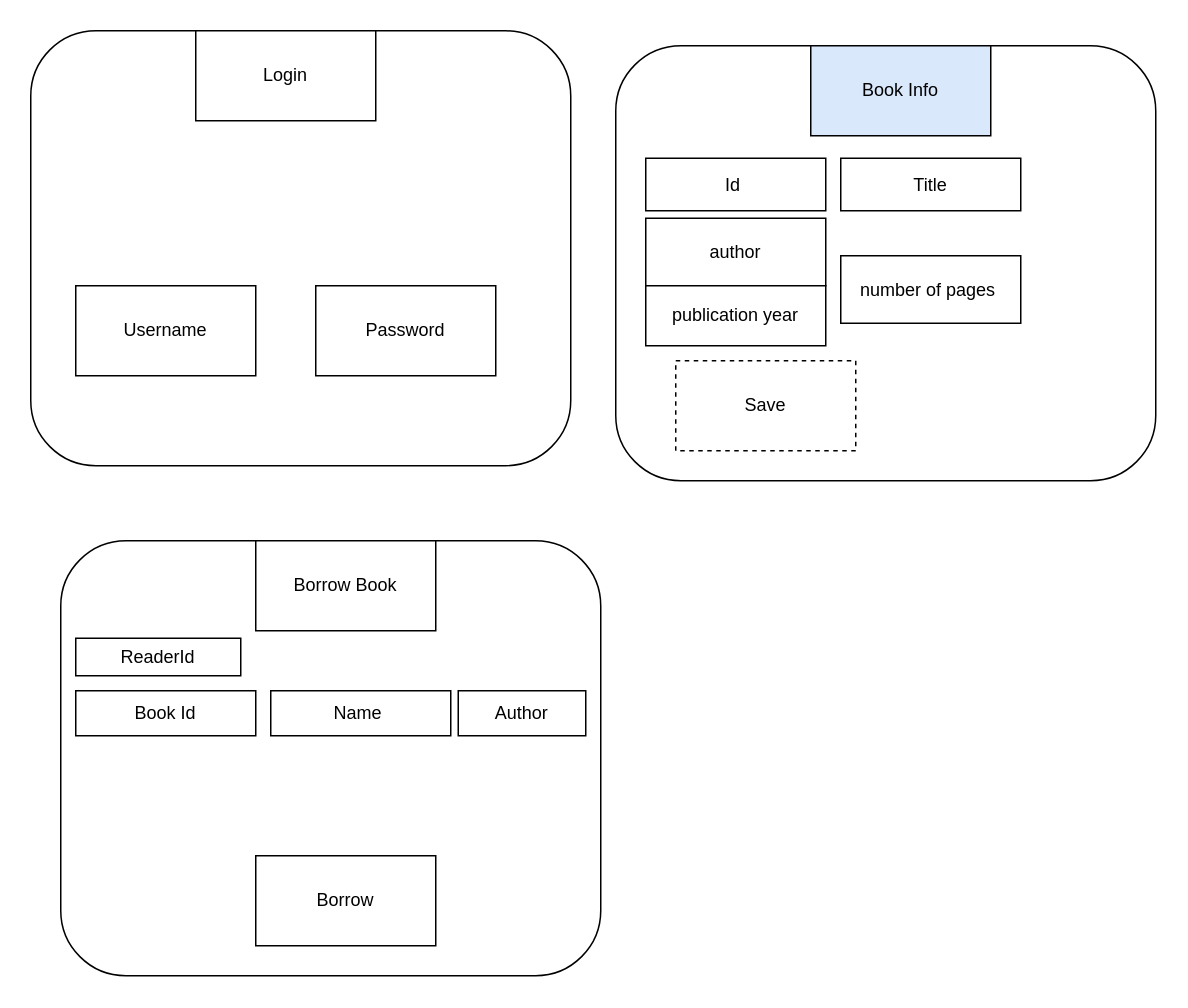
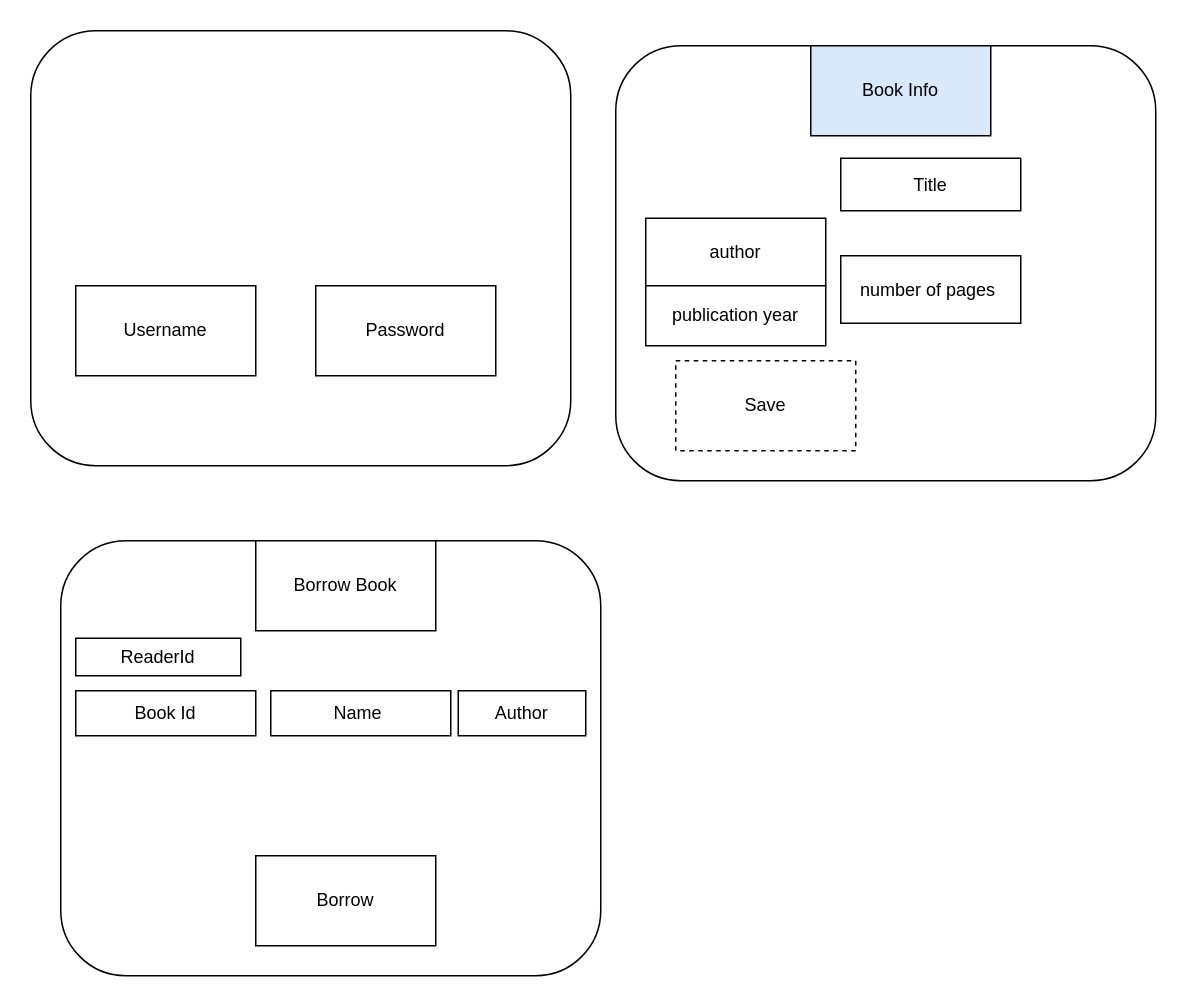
(286, 76) -> none
(736, 185) -> none
